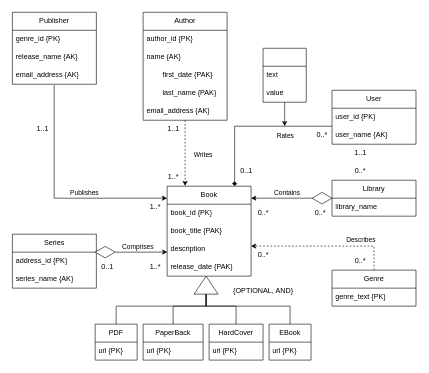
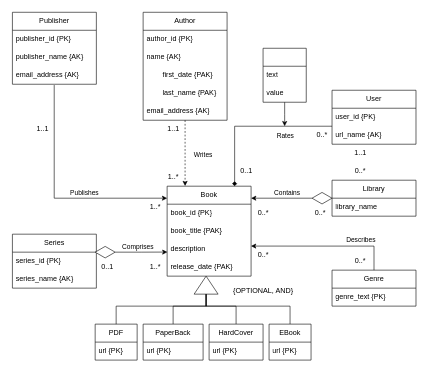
(40, 39) -> (46, 39)
(48, 57) -> (51, 57)
(363, 135) -> (360, 135)
(327, 246) -> (327, 246)
(44, 261) -> (41, 261)
